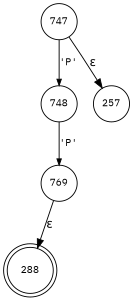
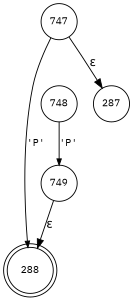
(59, 59) -> (26, 138)
(111, 104) -> (111, 104)
(59, 183) -> (59, 183)
